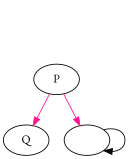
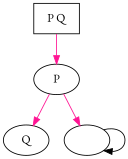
none -> (57, 19)
